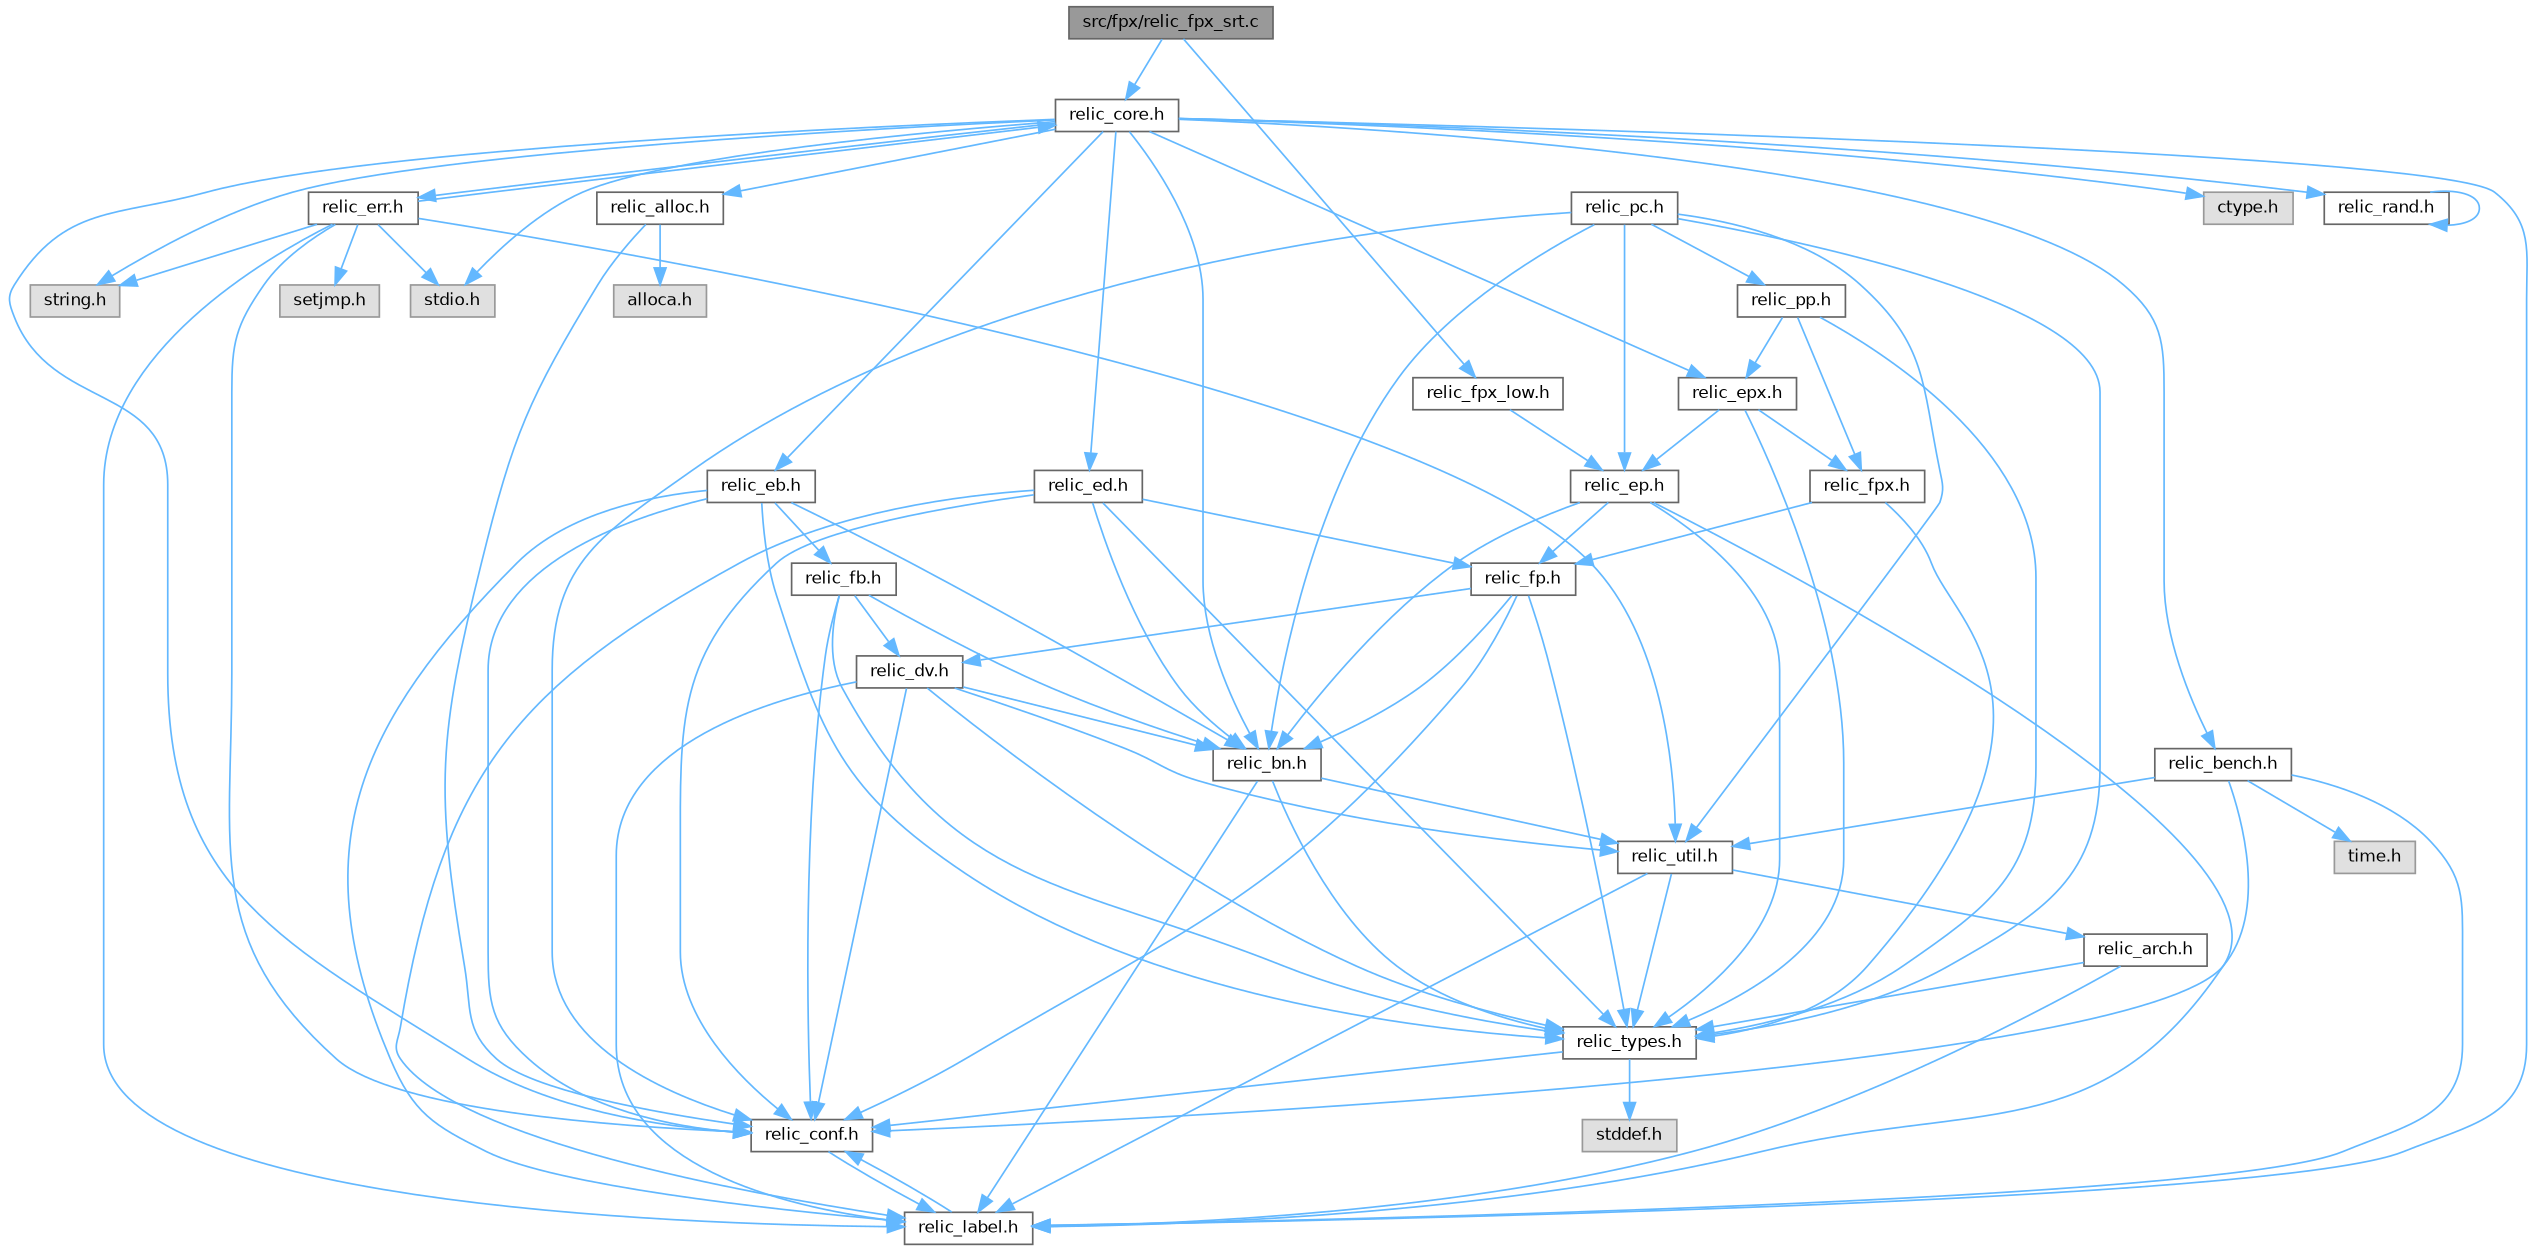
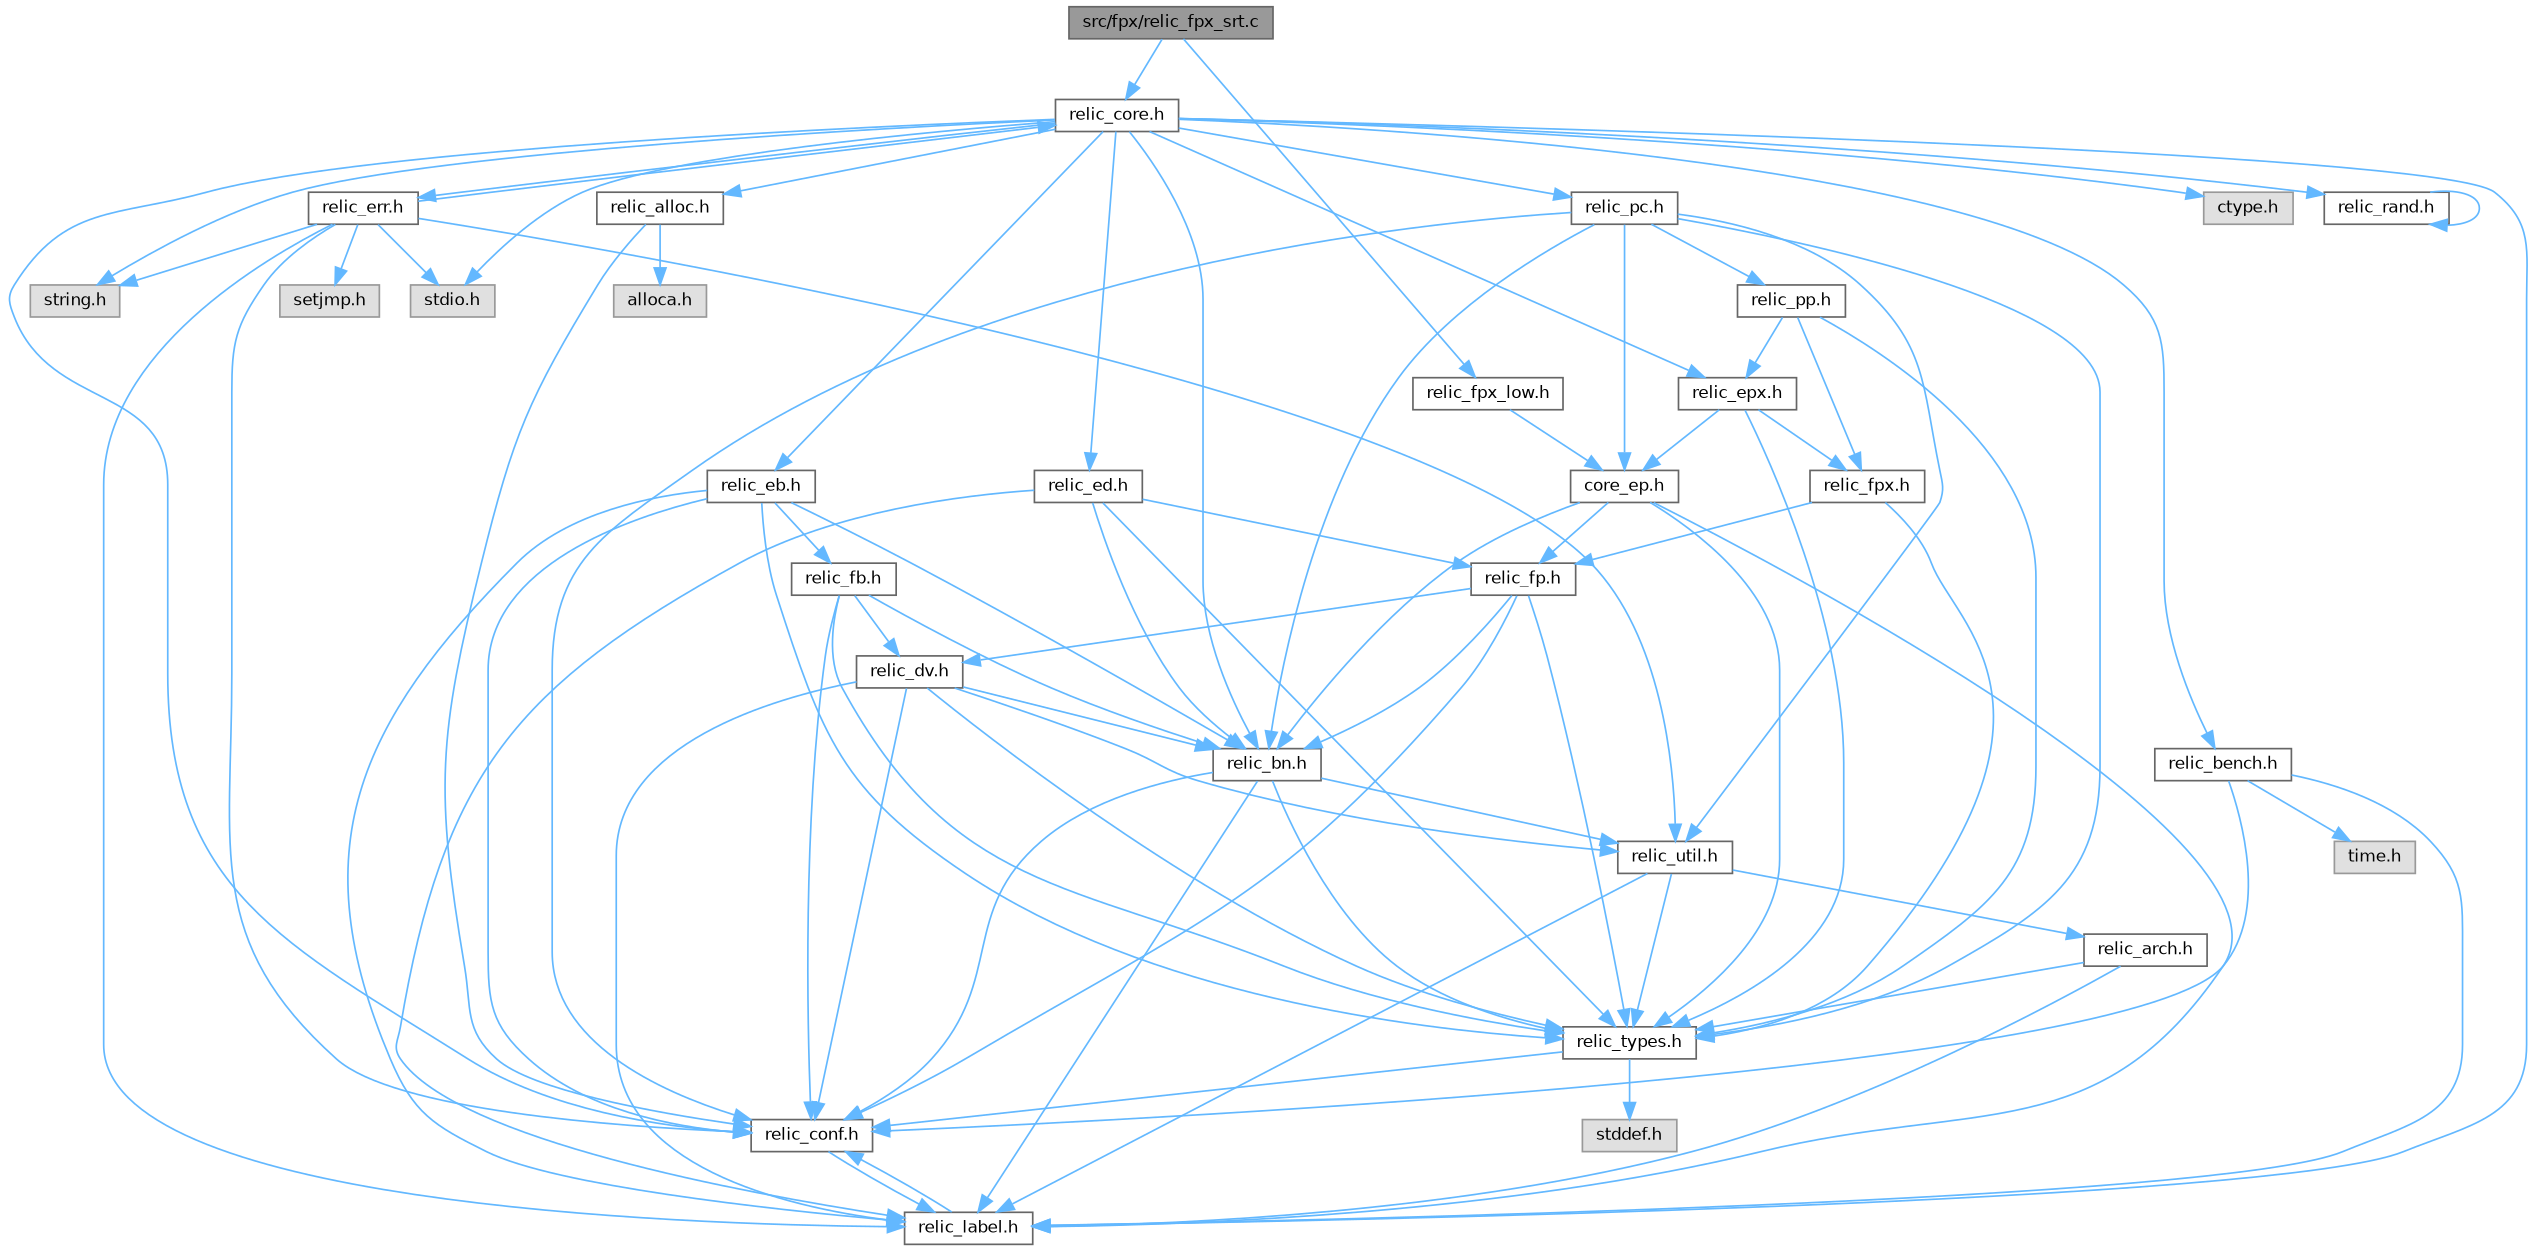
none -> (1366, 161)
(1625, 486) -> (1625, 486)
(688, 705) -> (992, 913)
(1952, 811) -> none
